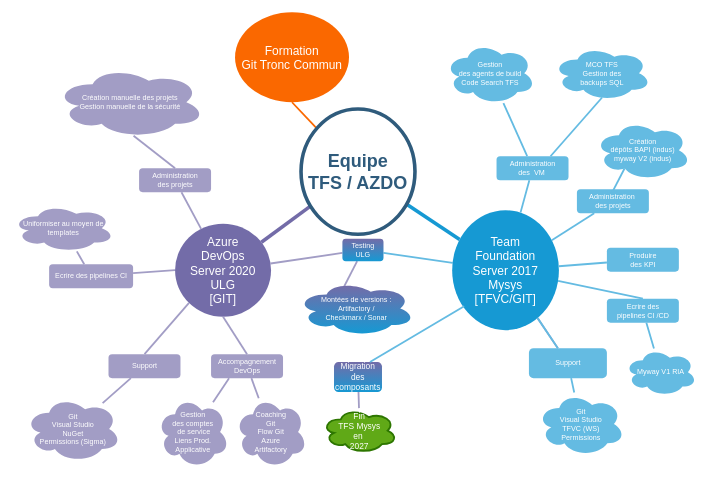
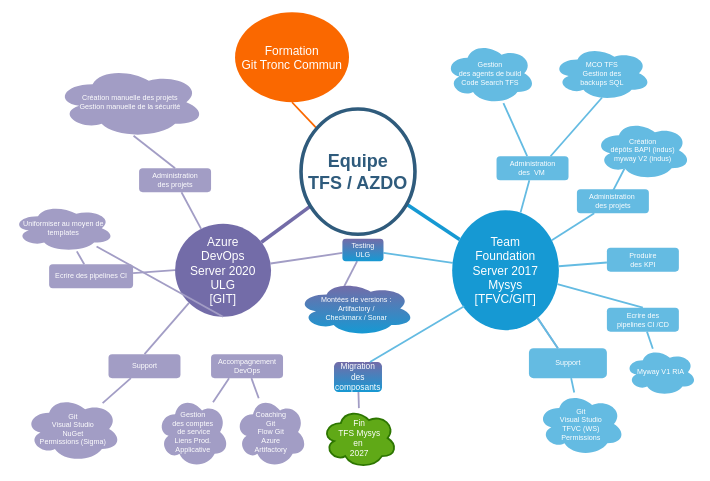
(643, 311) -> (643, 320)
(235, 336) -> (140, 271)
(359, 431) -> (359, 438)
